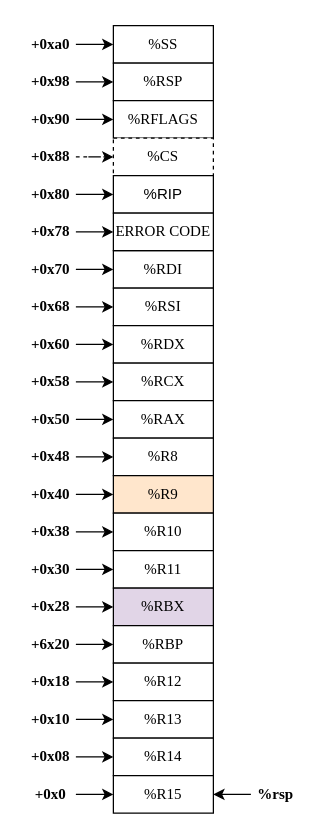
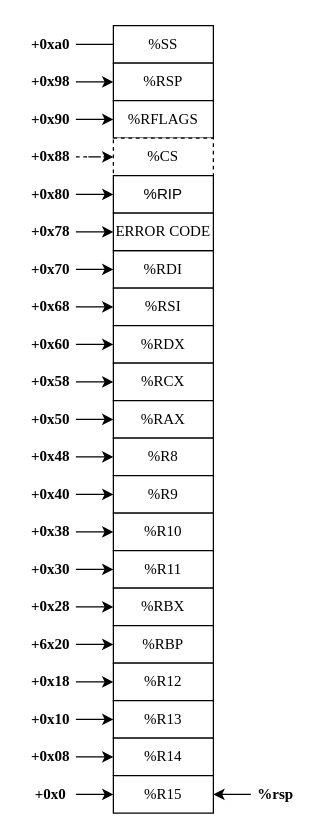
(103, 44) -> (107, 44)
(163, 494) -> (163, 494)
(163, 607) -> (163, 607)
